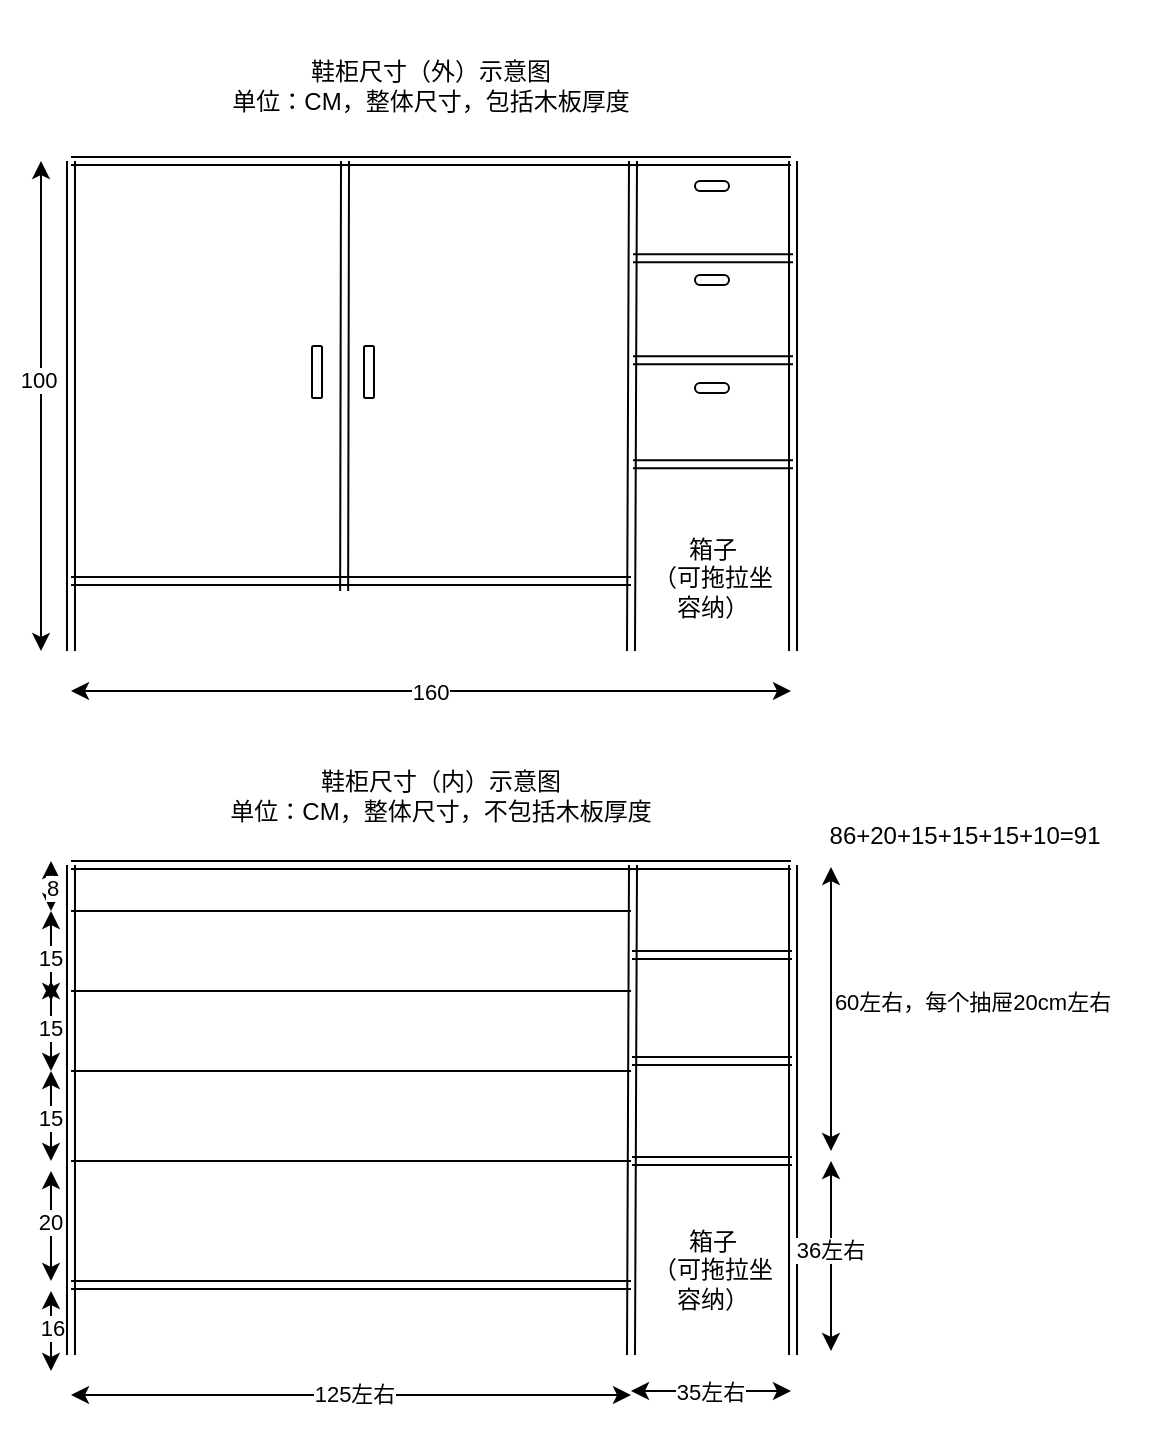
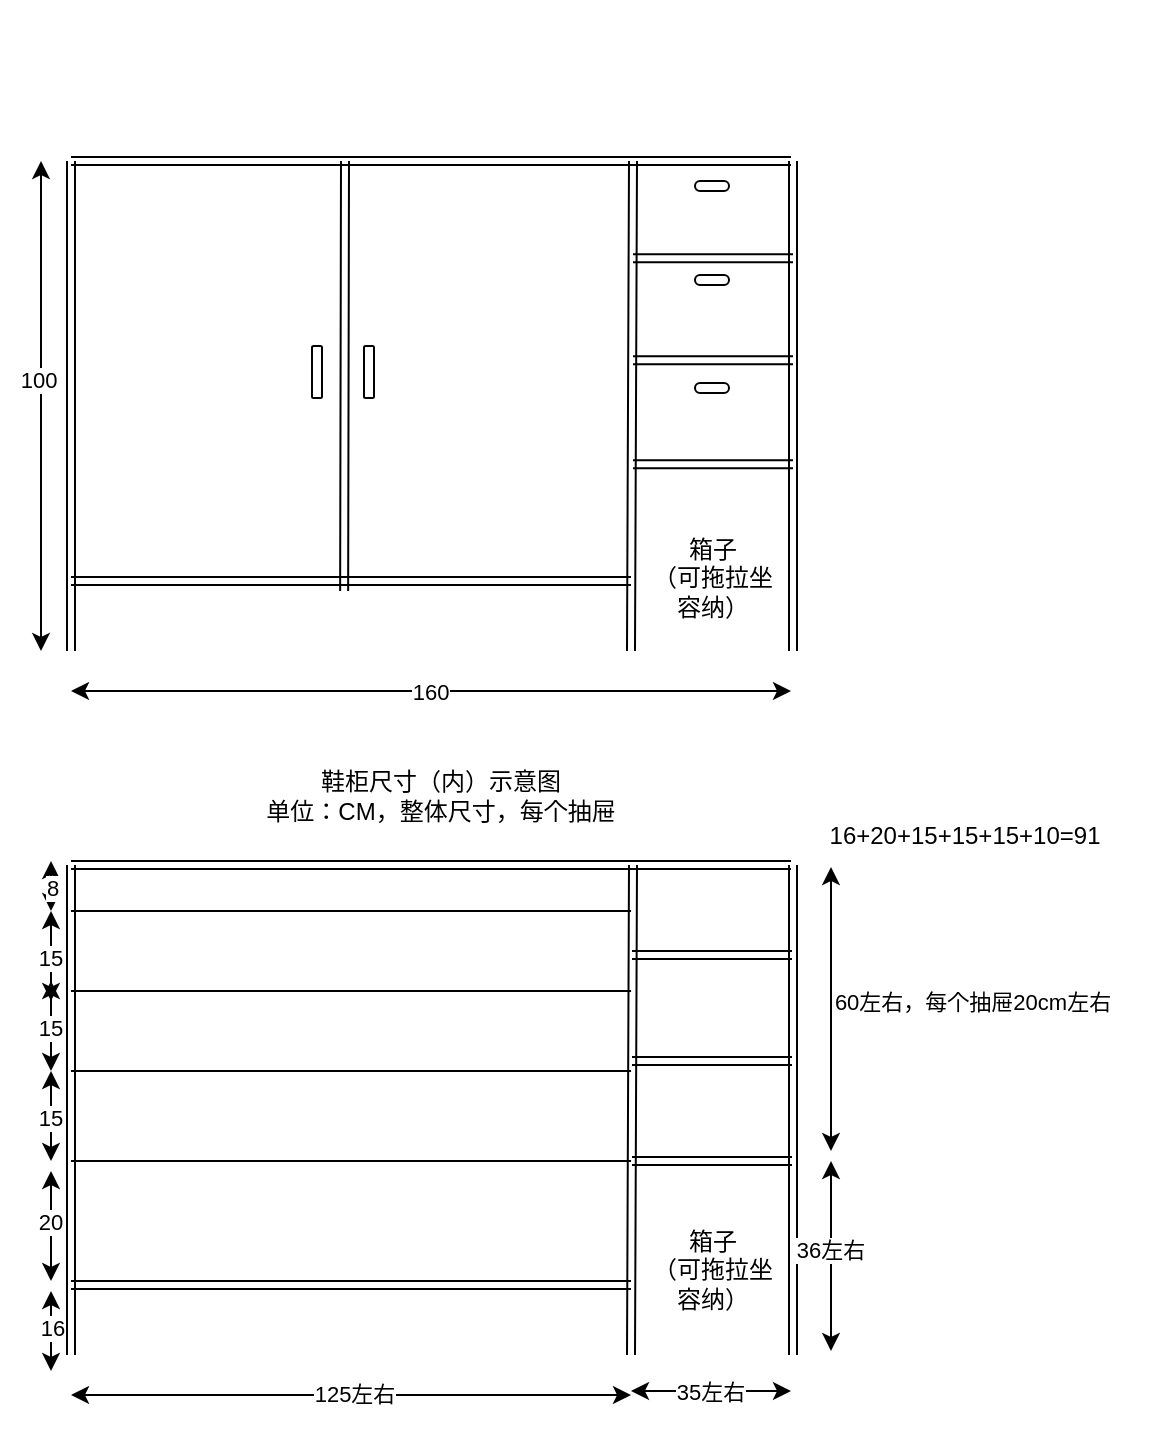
(431, 86) -> none
(442, 797) -> (442, 797)
(966, 837) -> (966, 837)
